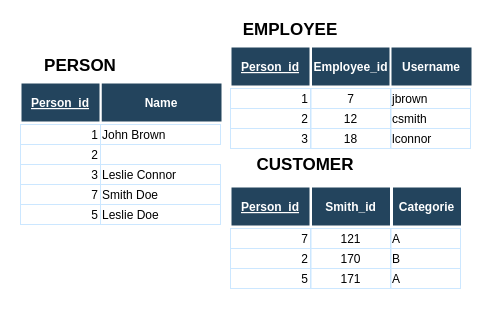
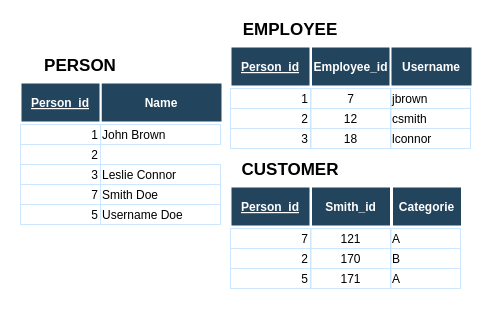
(306, 166) -> (291, 171)
(131, 215) -> (141, 215)
